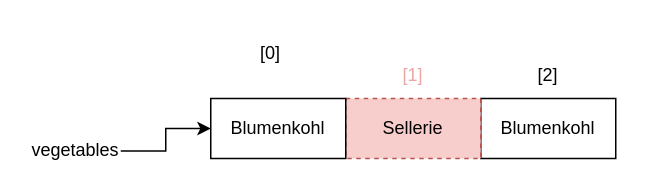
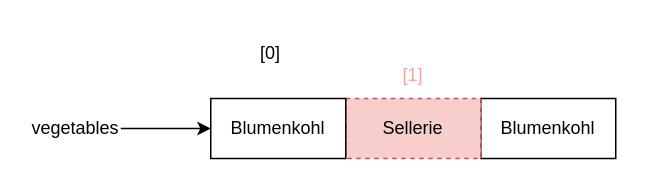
(548, 76) -> none
(76, 151) -> (76, 128)
